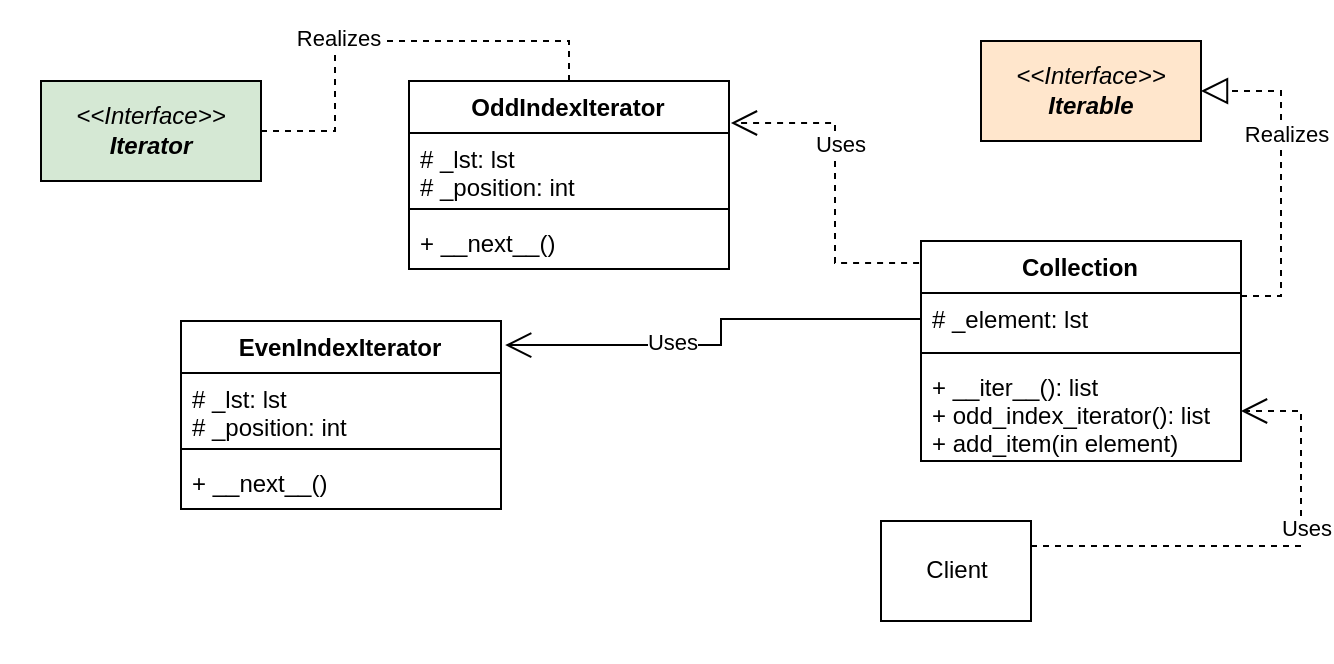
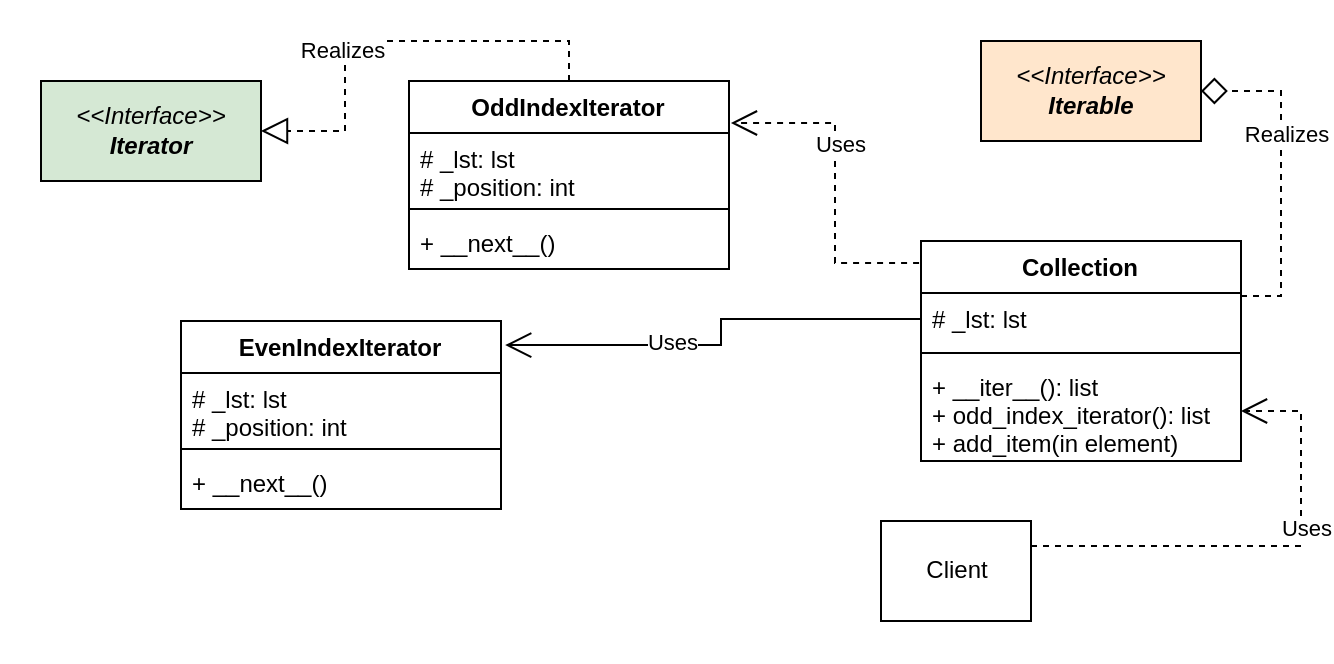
(1228, 91) -> (1228, 91)
(276, 131) -> (288, 131)
(1017, 320) -> (990, 320)
